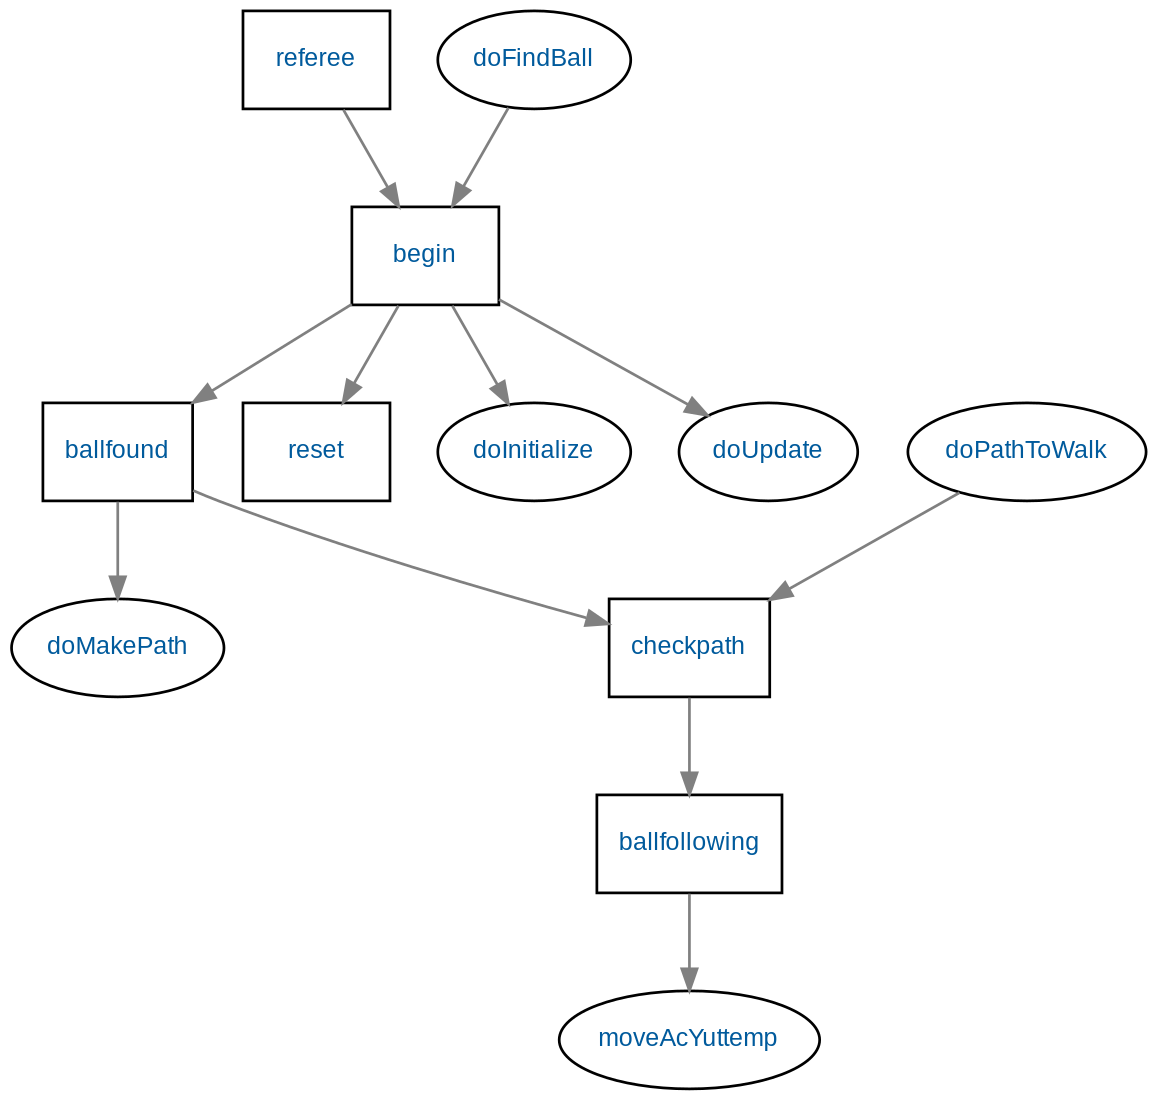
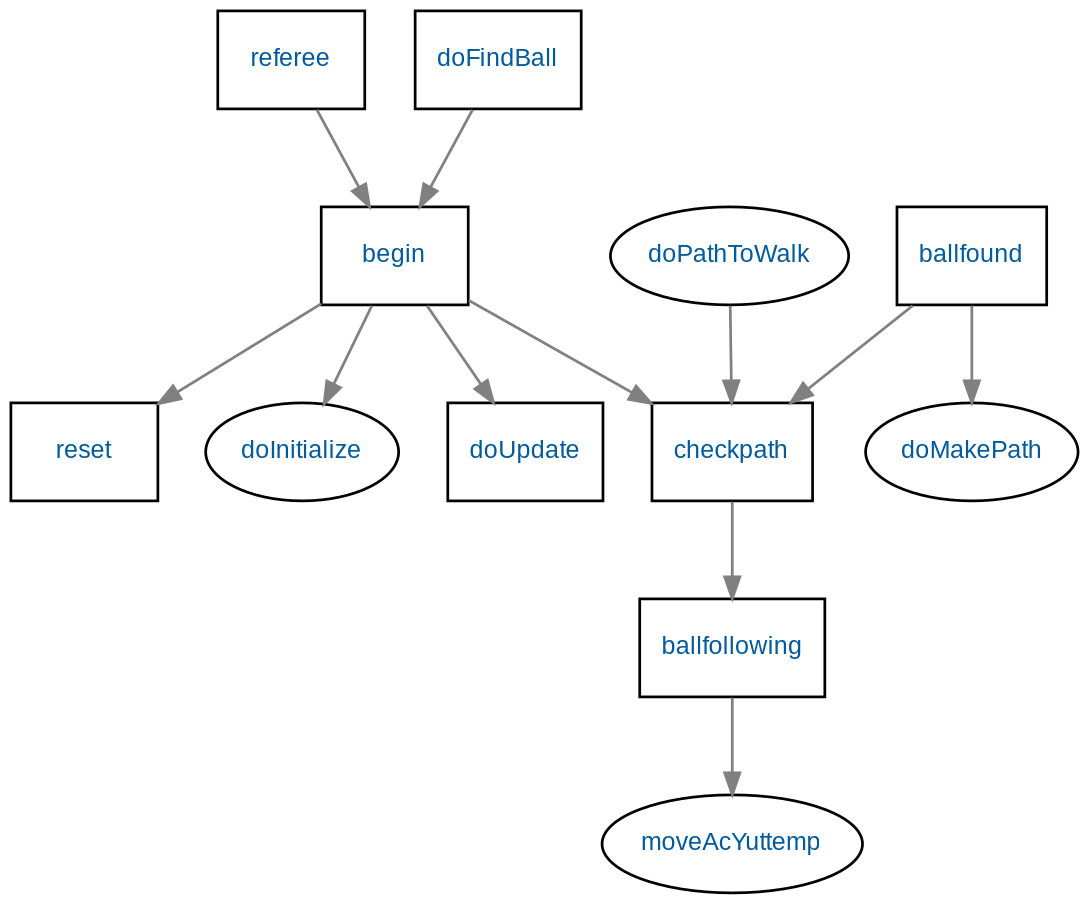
(534, 60) -> (498, 60)
(282, 348) -> (550, 346)
(768, 452) -> (525, 452)
